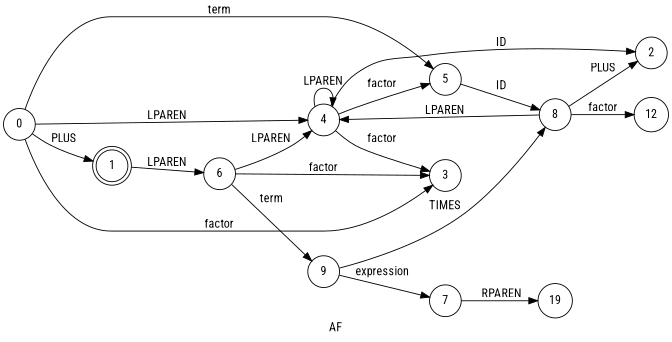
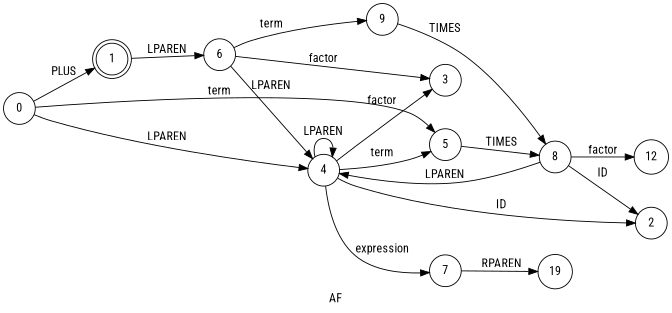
(603, 68) -> (603, 173)
(382, 84) -> (382, 153)
(502, 86) -> (502, 142)
(206, 231) -> none
(380, 285) -> (352, 253)
